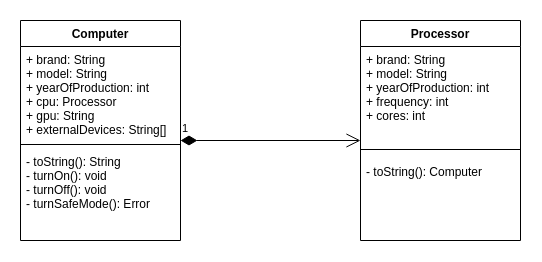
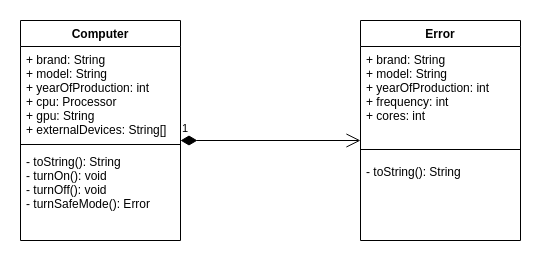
(440, 34) -> (440, 34)
(434, 172) -> (425, 172)
